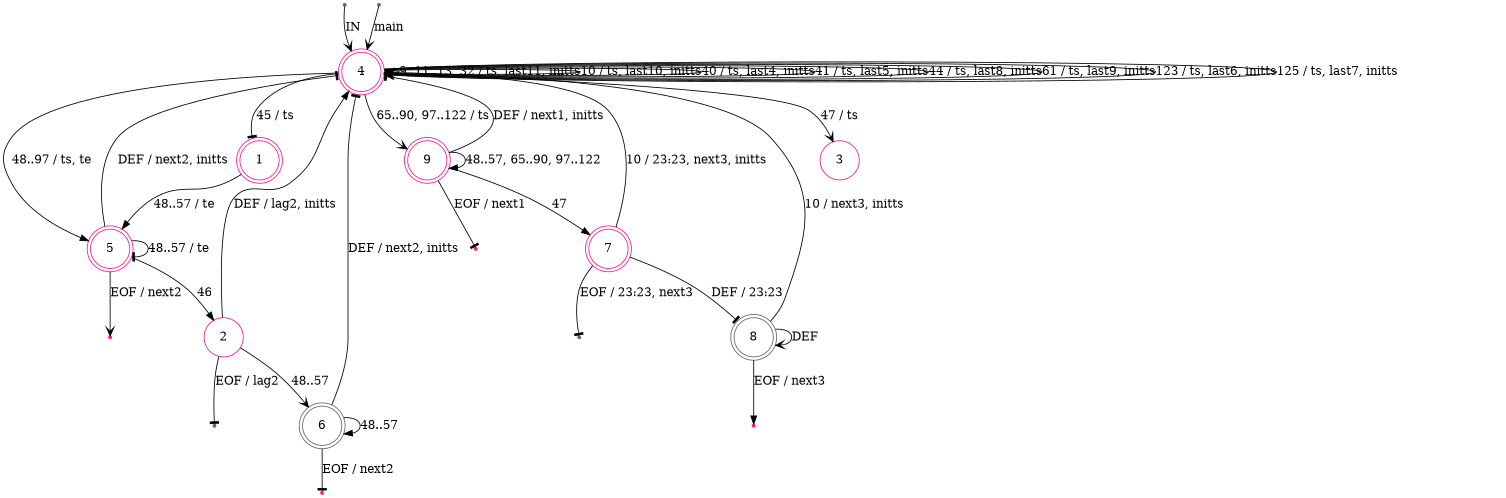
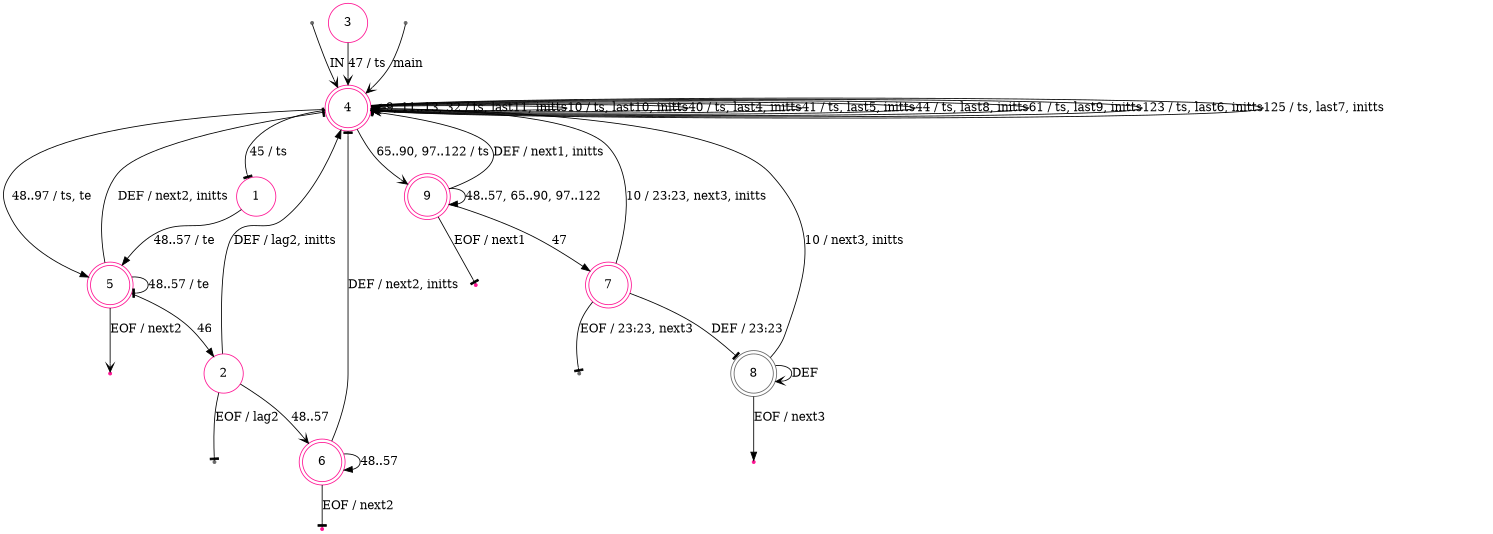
(648, 87) -> (348, 60)
(260, 160) -> (256, 197)
(322, 426) -> (322, 462)
